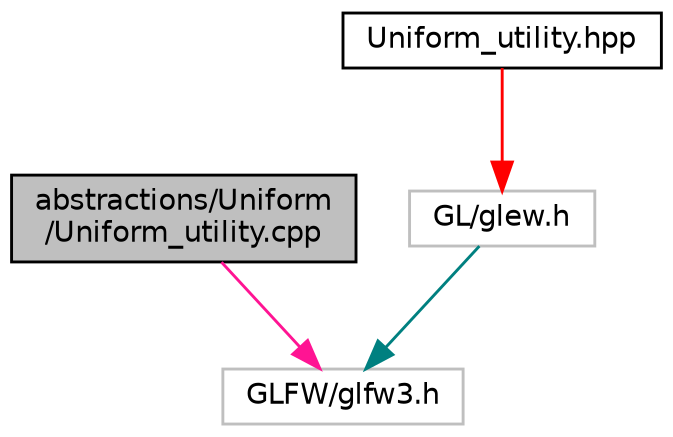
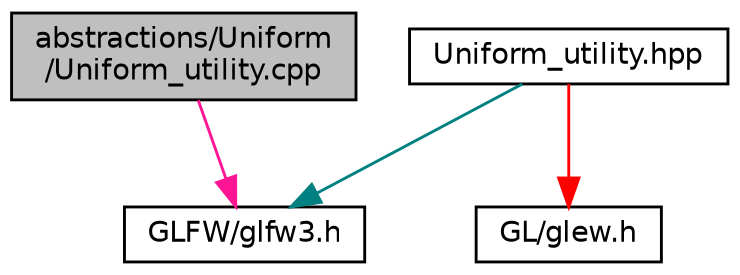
(502, 219) -> (569, 234)
(433, 297) -> (420, 139)
(343, 397) -> (245, 234)
